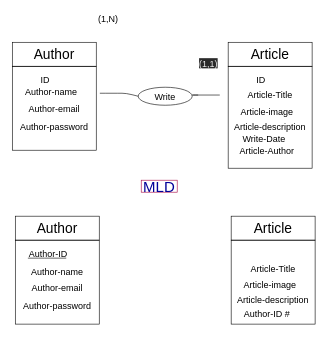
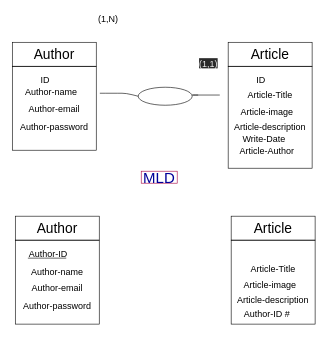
(165, 96) -> none
(159, 186) -> (159, 177)
